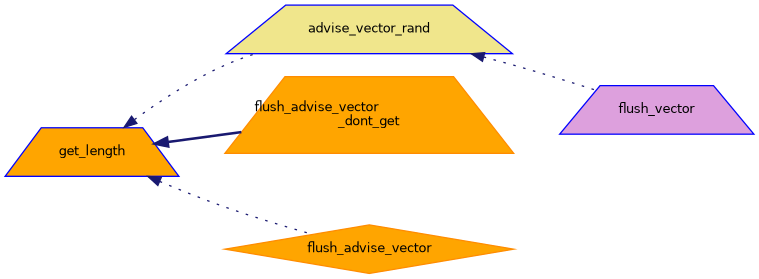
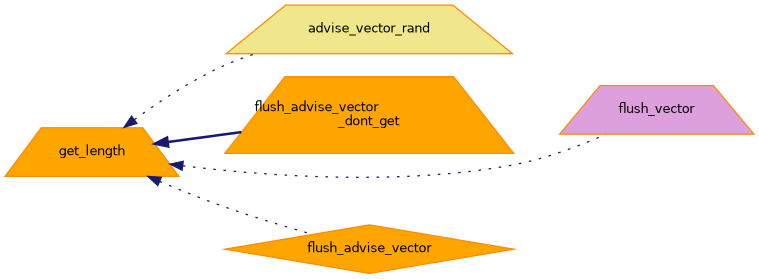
(369, 29) -> (369, 29)
(540, 73) -> (397, 177)
(657, 110) -> (657, 110)
(92, 152) -> (92, 152)
